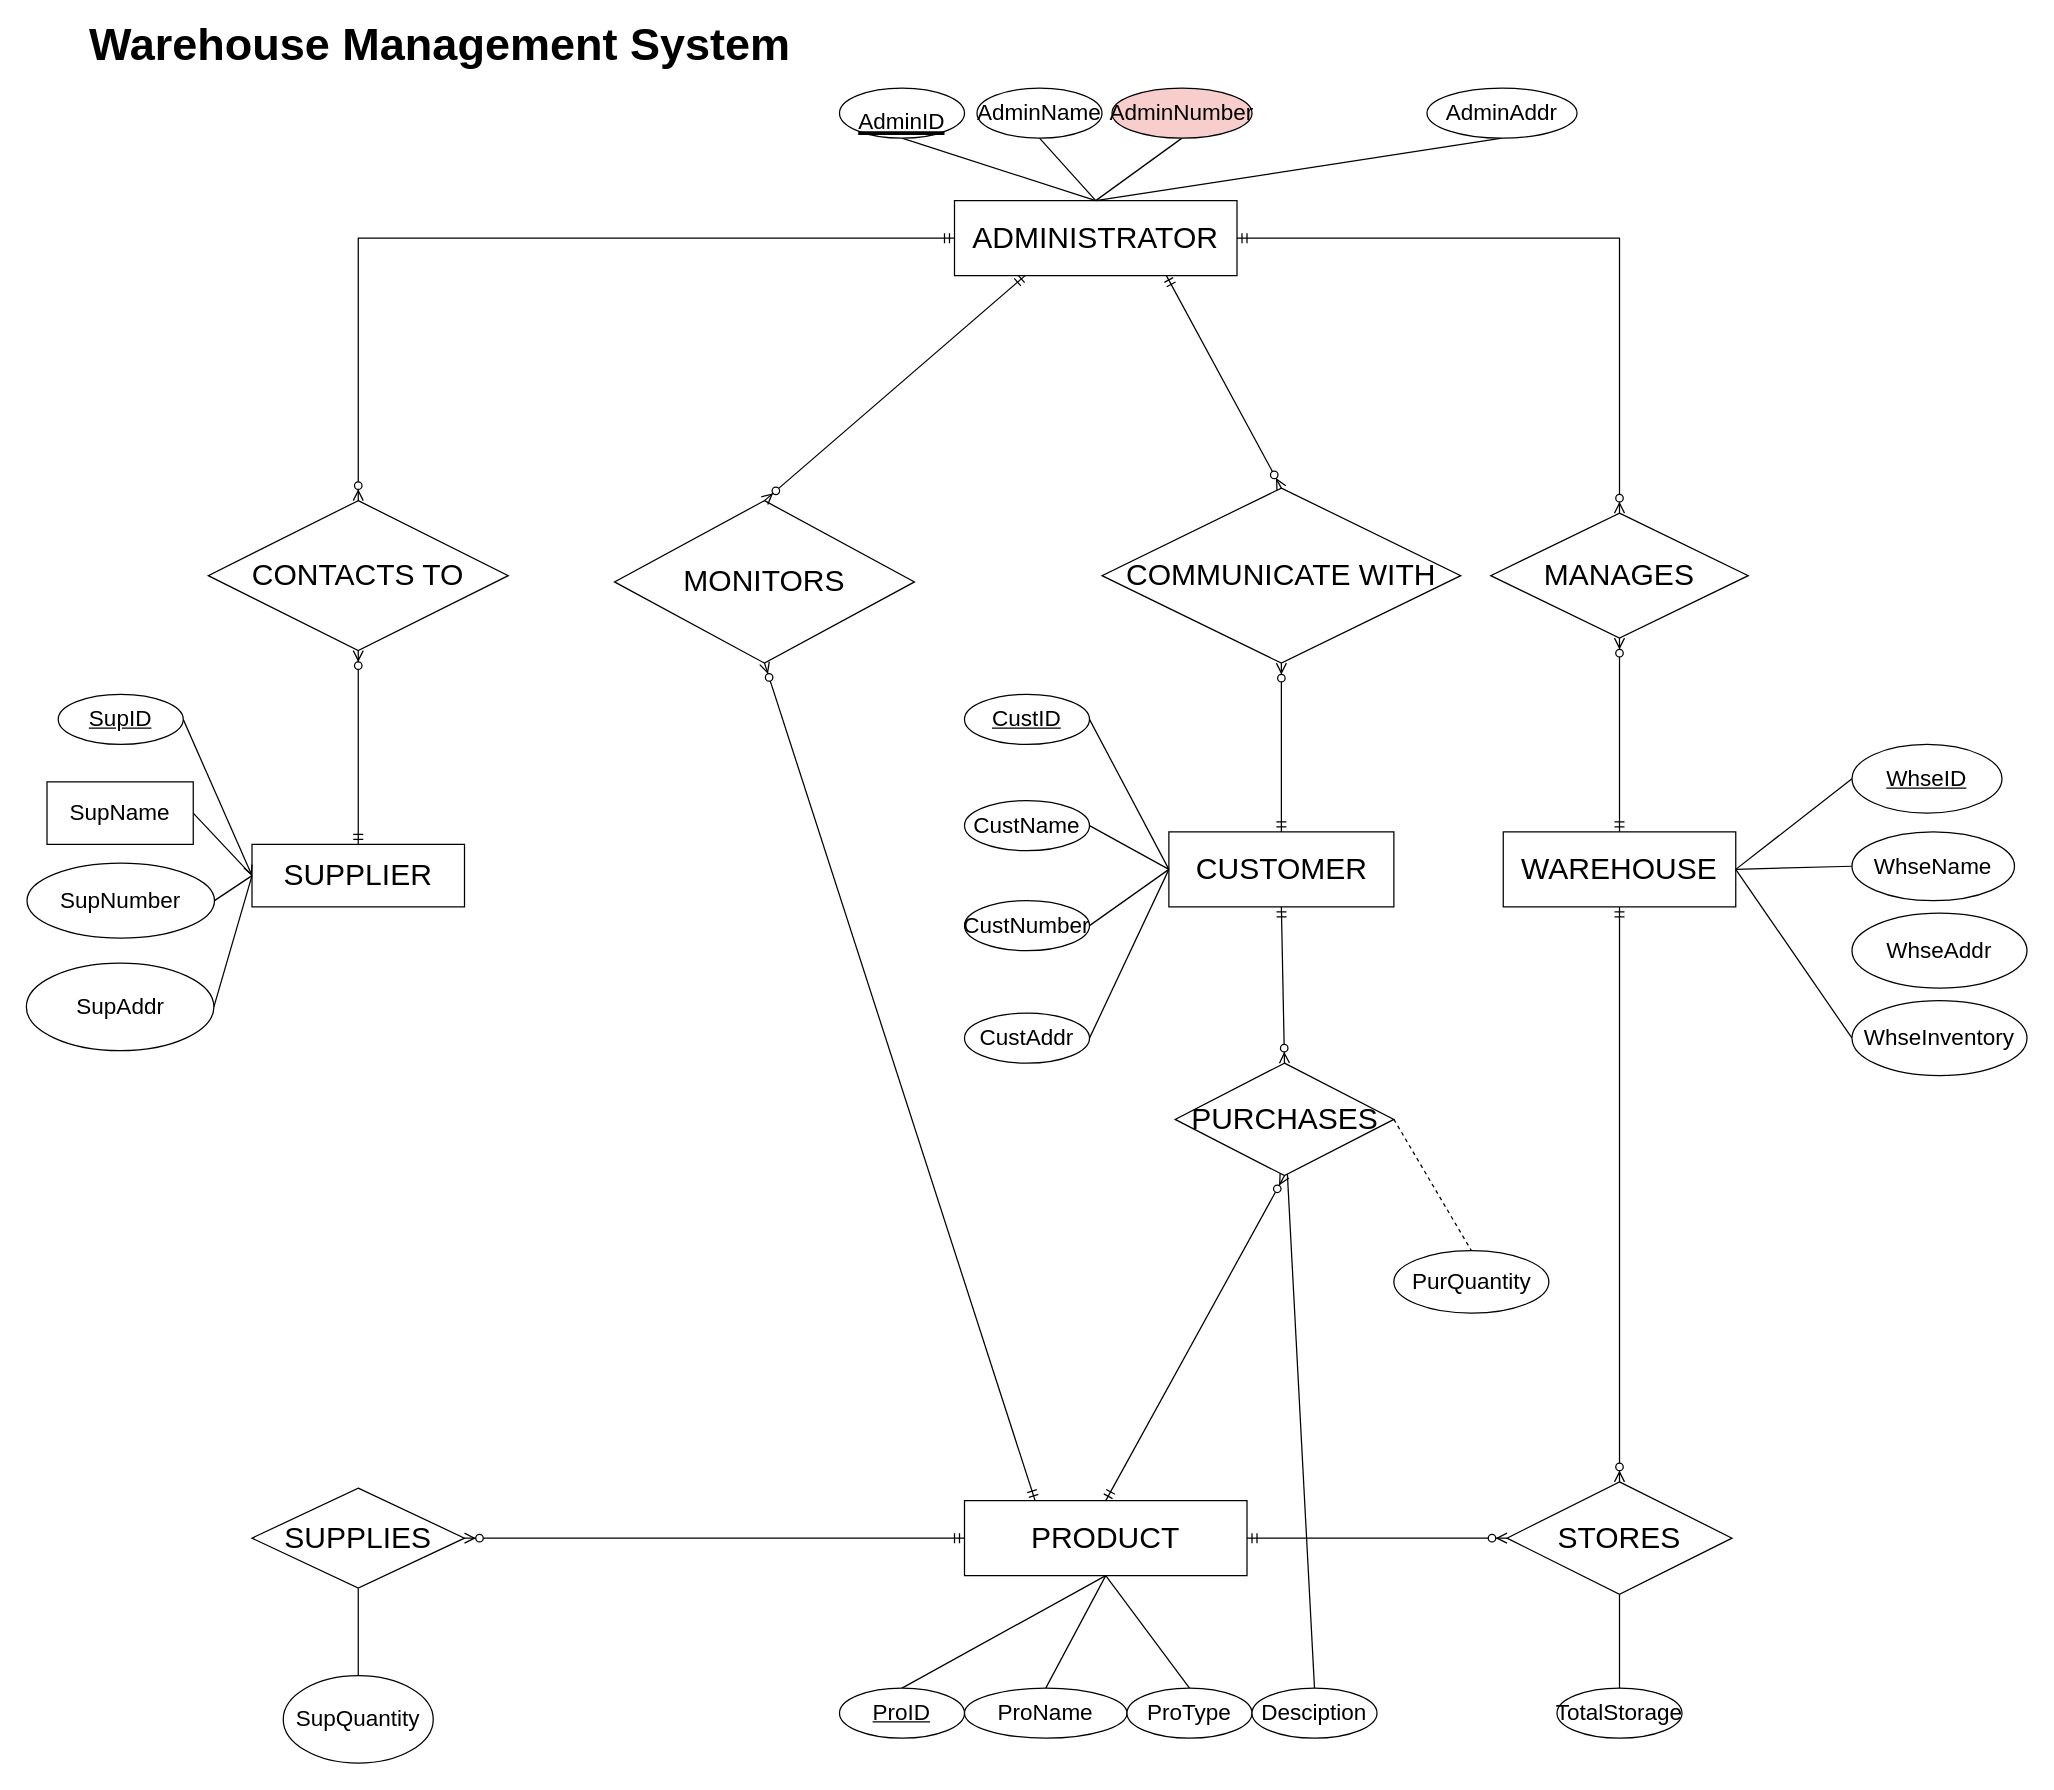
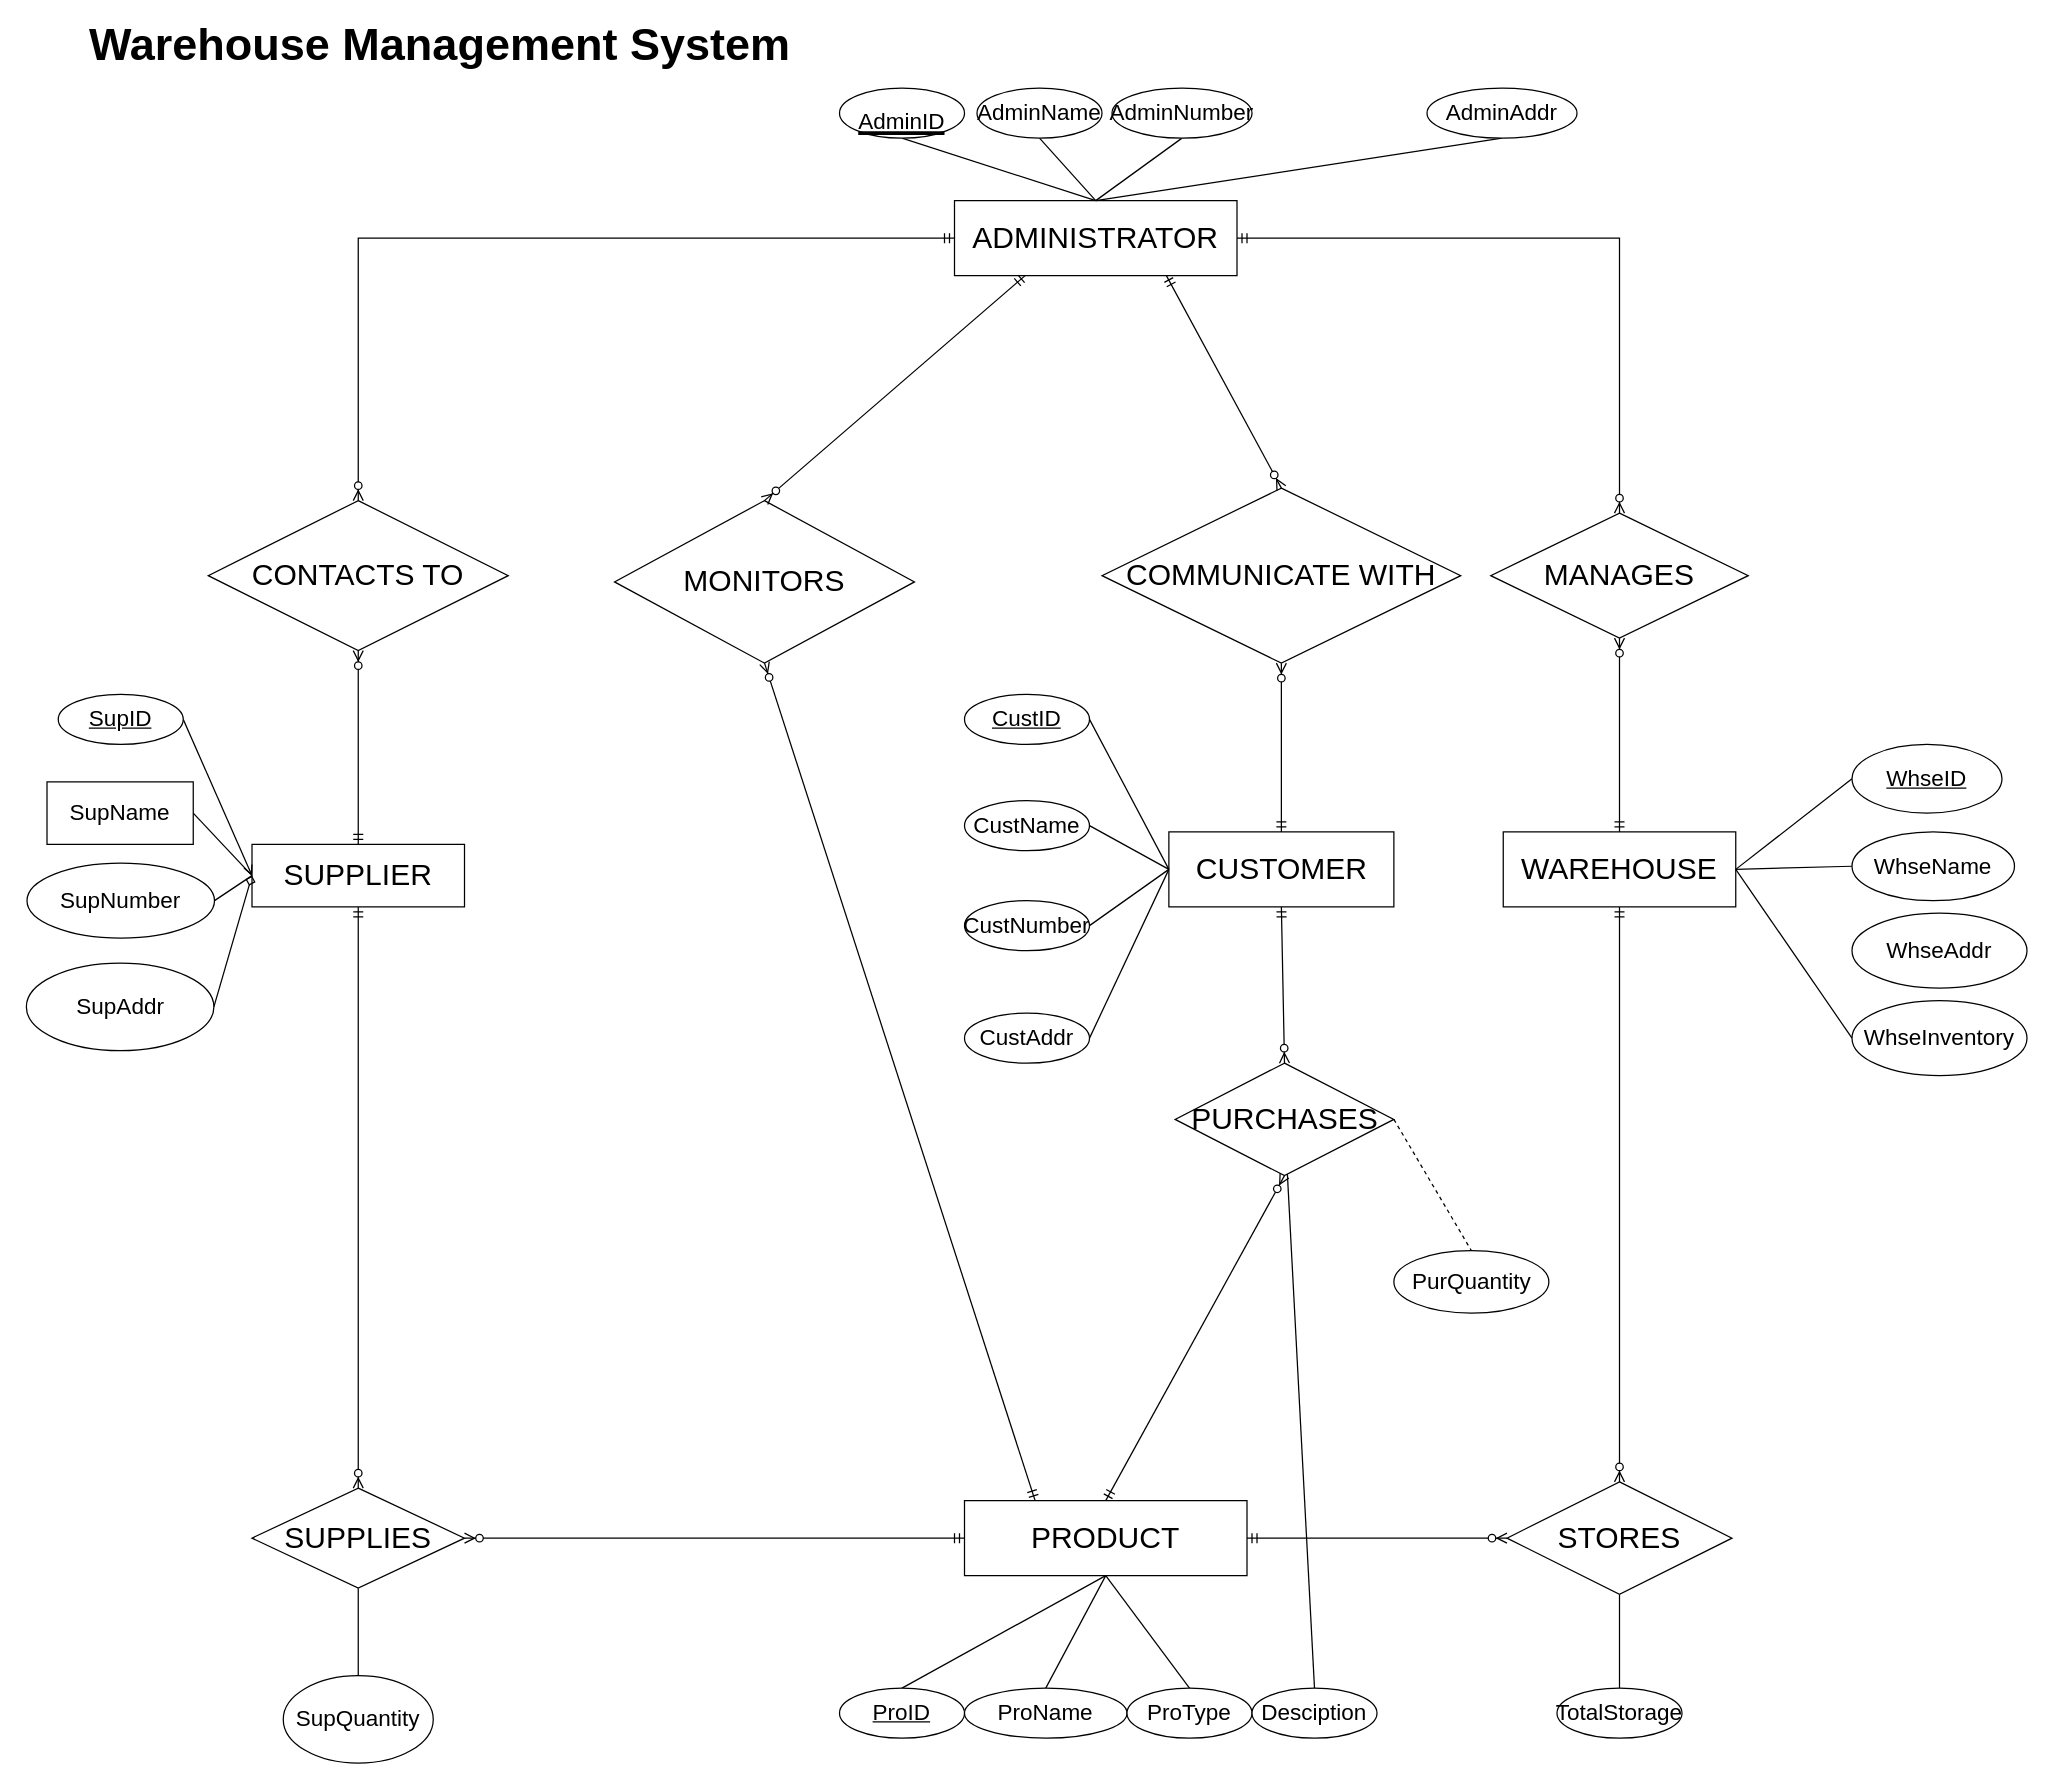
(1182, 113) -> (1182, 113)
(250, 881) -> (249, 886)
none -> (358, 1197)
